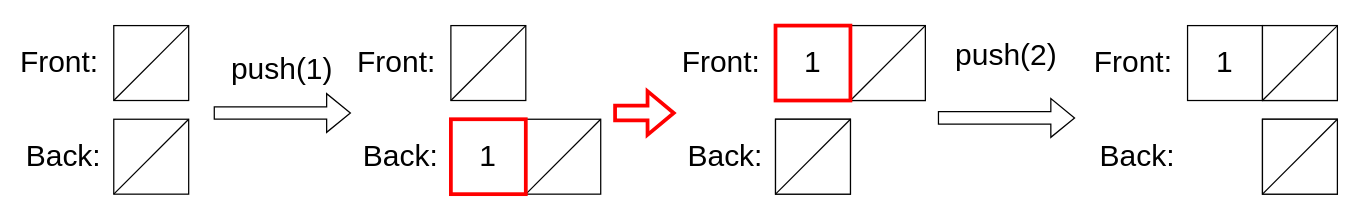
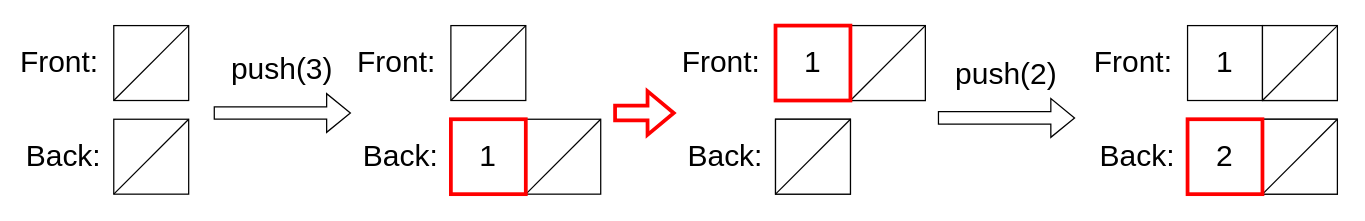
(1007, 56) -> (1007, 74)
(282, 69) -> (282, 69)
none -> (1226, 157)
